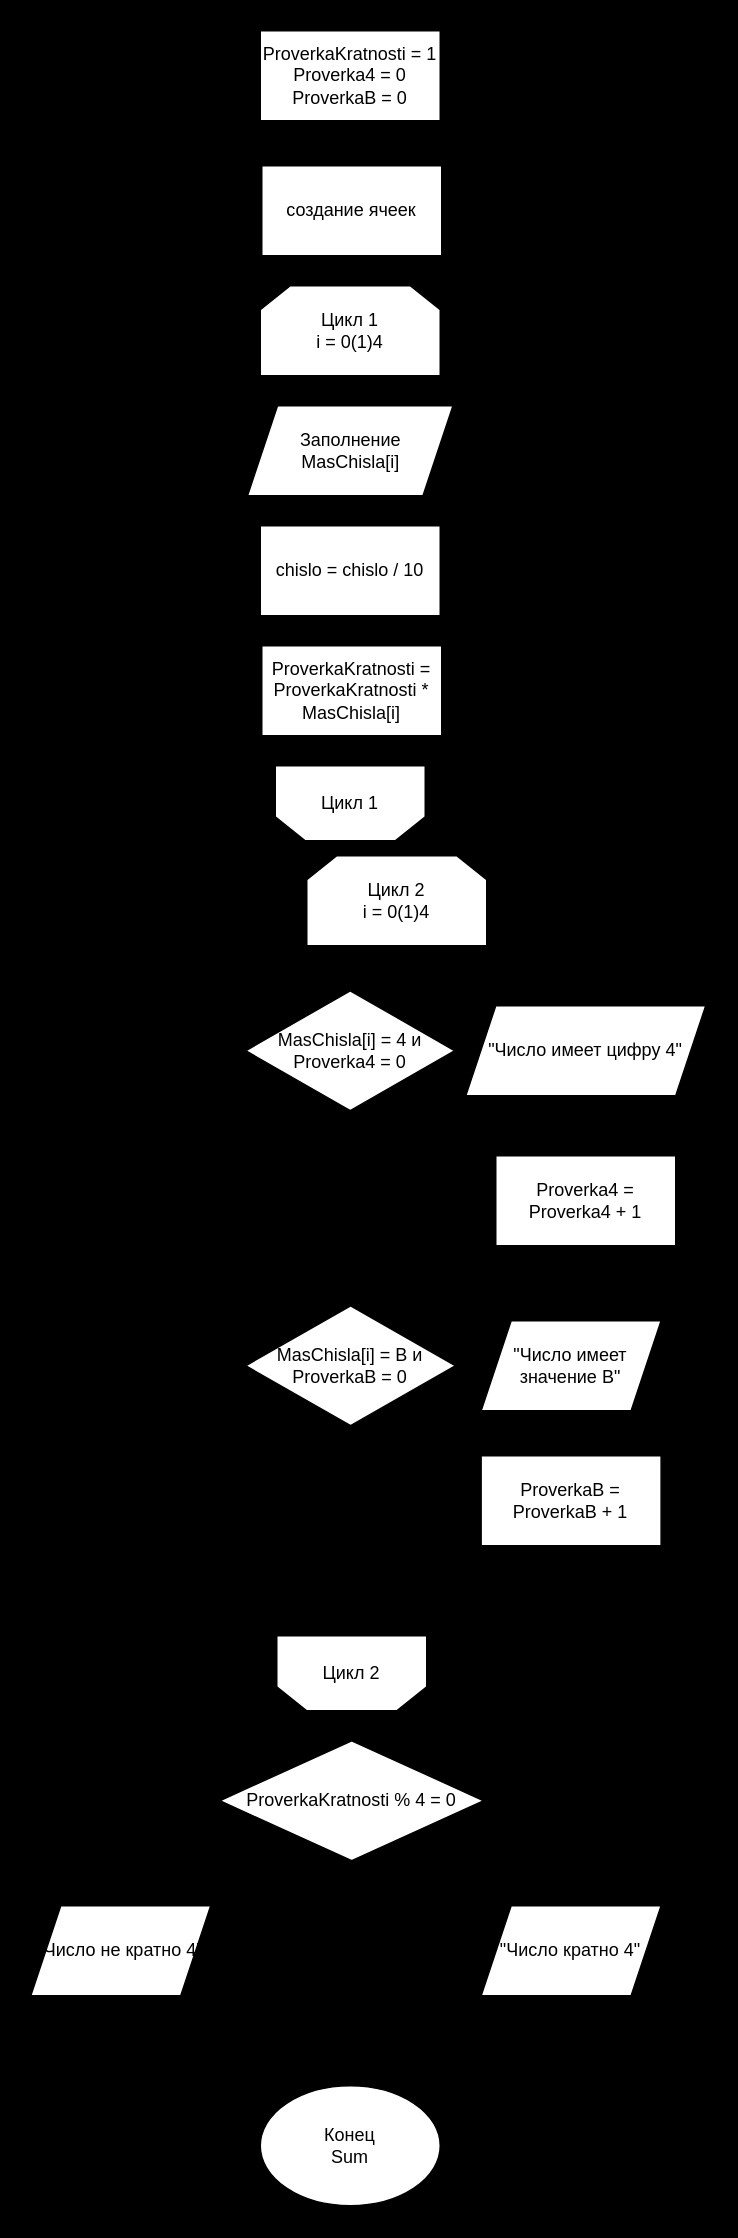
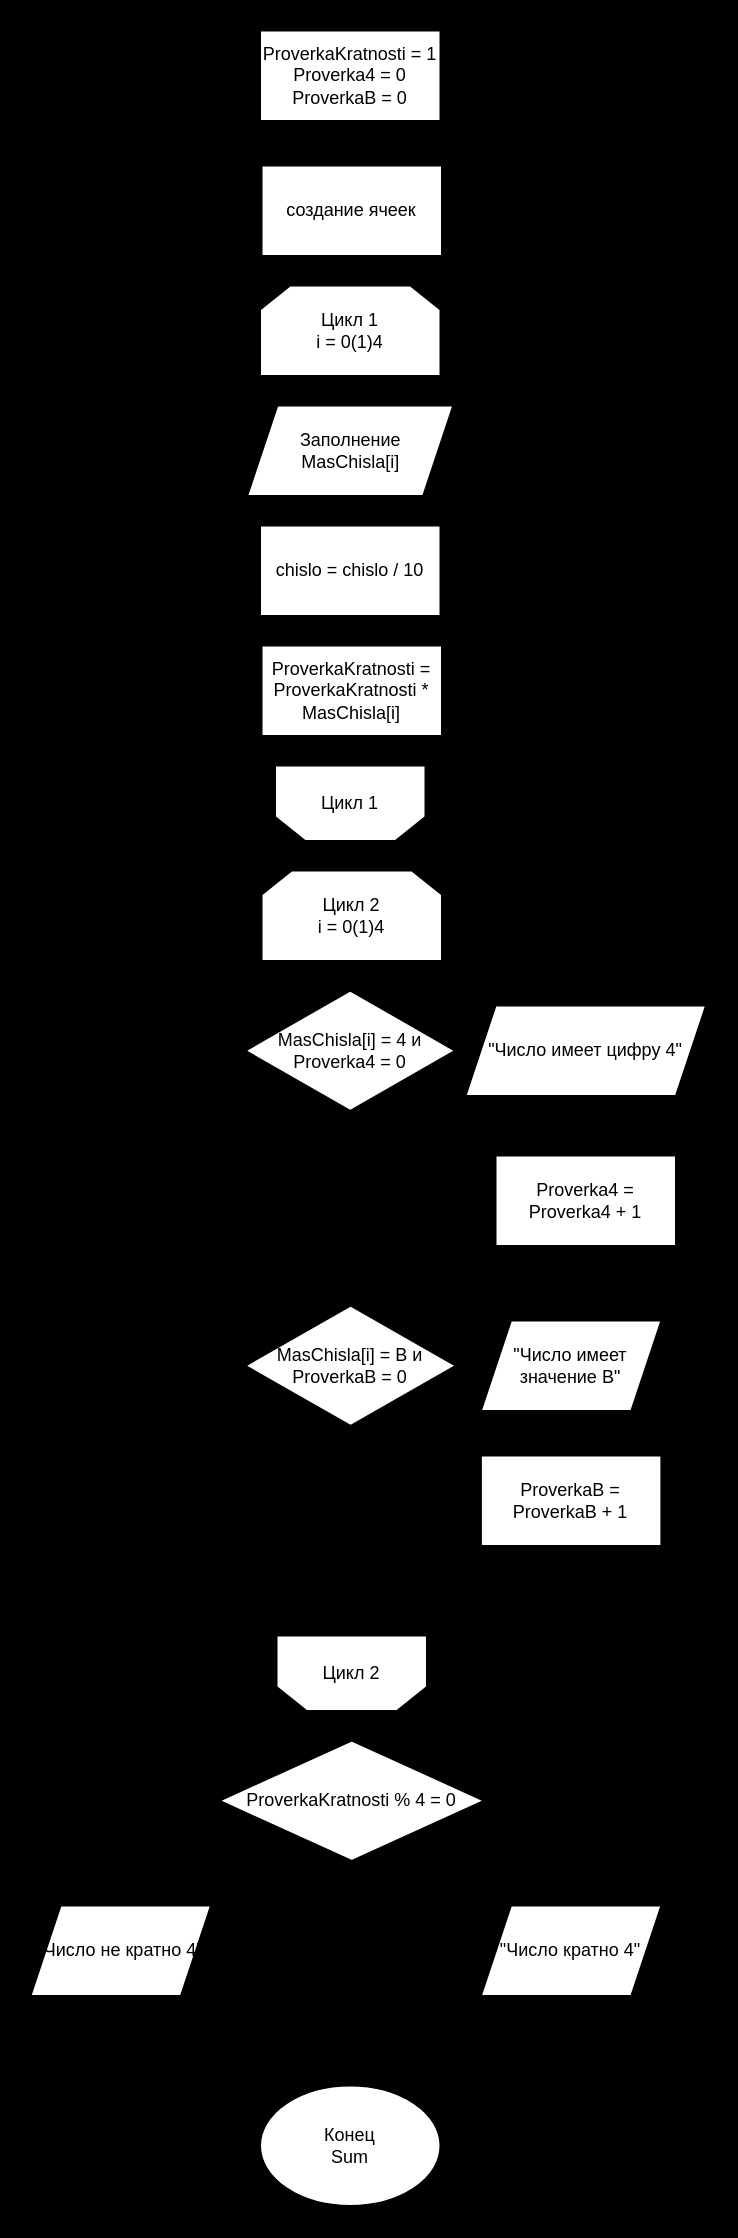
(397, 901) -> (352, 916)
